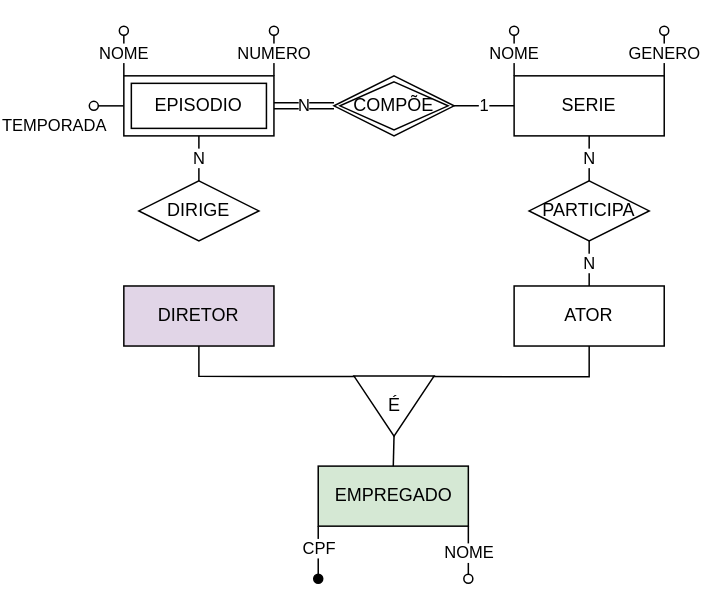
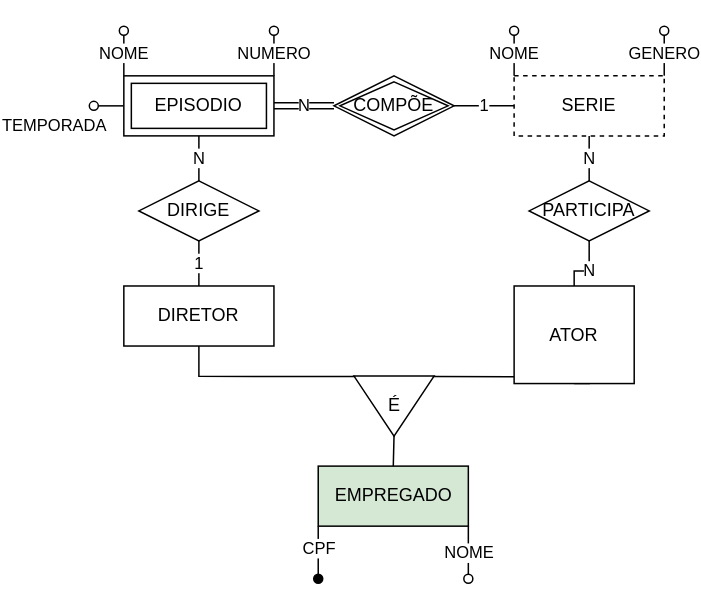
(589, 106) -> (589, 106)
none -> (199, 264)
(199, 316) -> (199, 316)
(589, 316) -> (574, 335)
